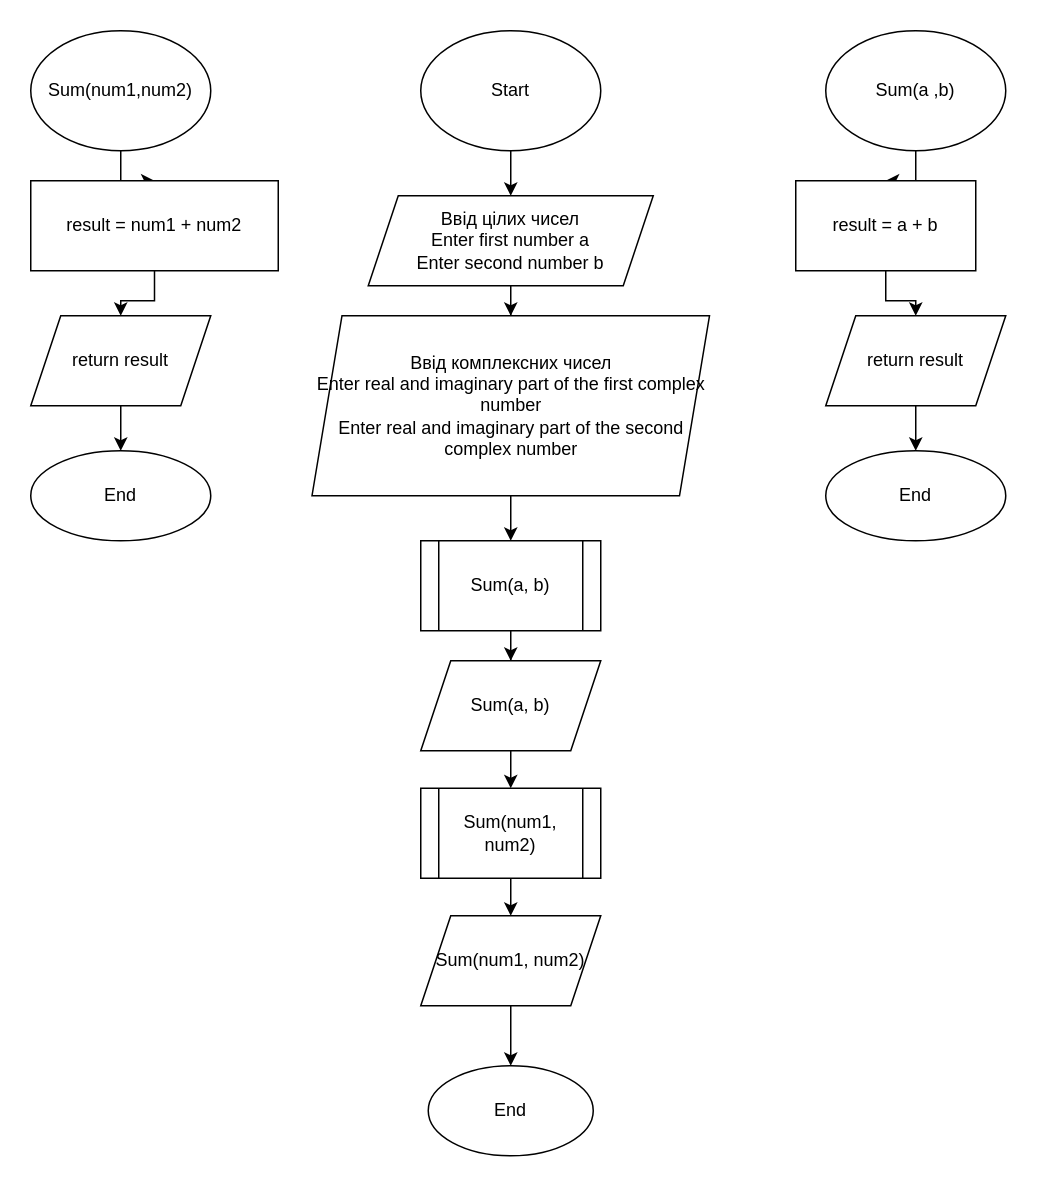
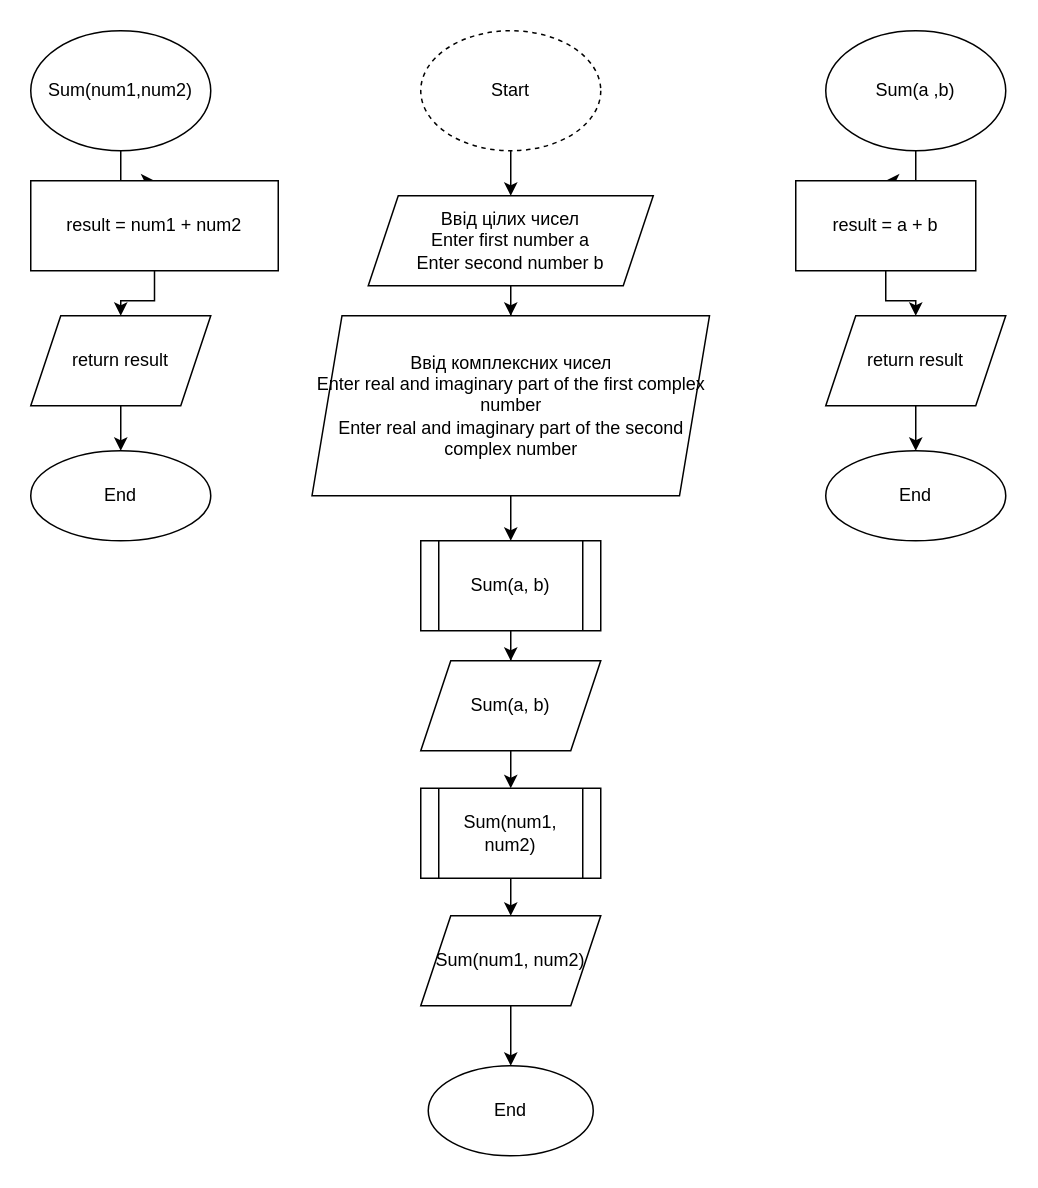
(511, 91) -> (511, 91)
